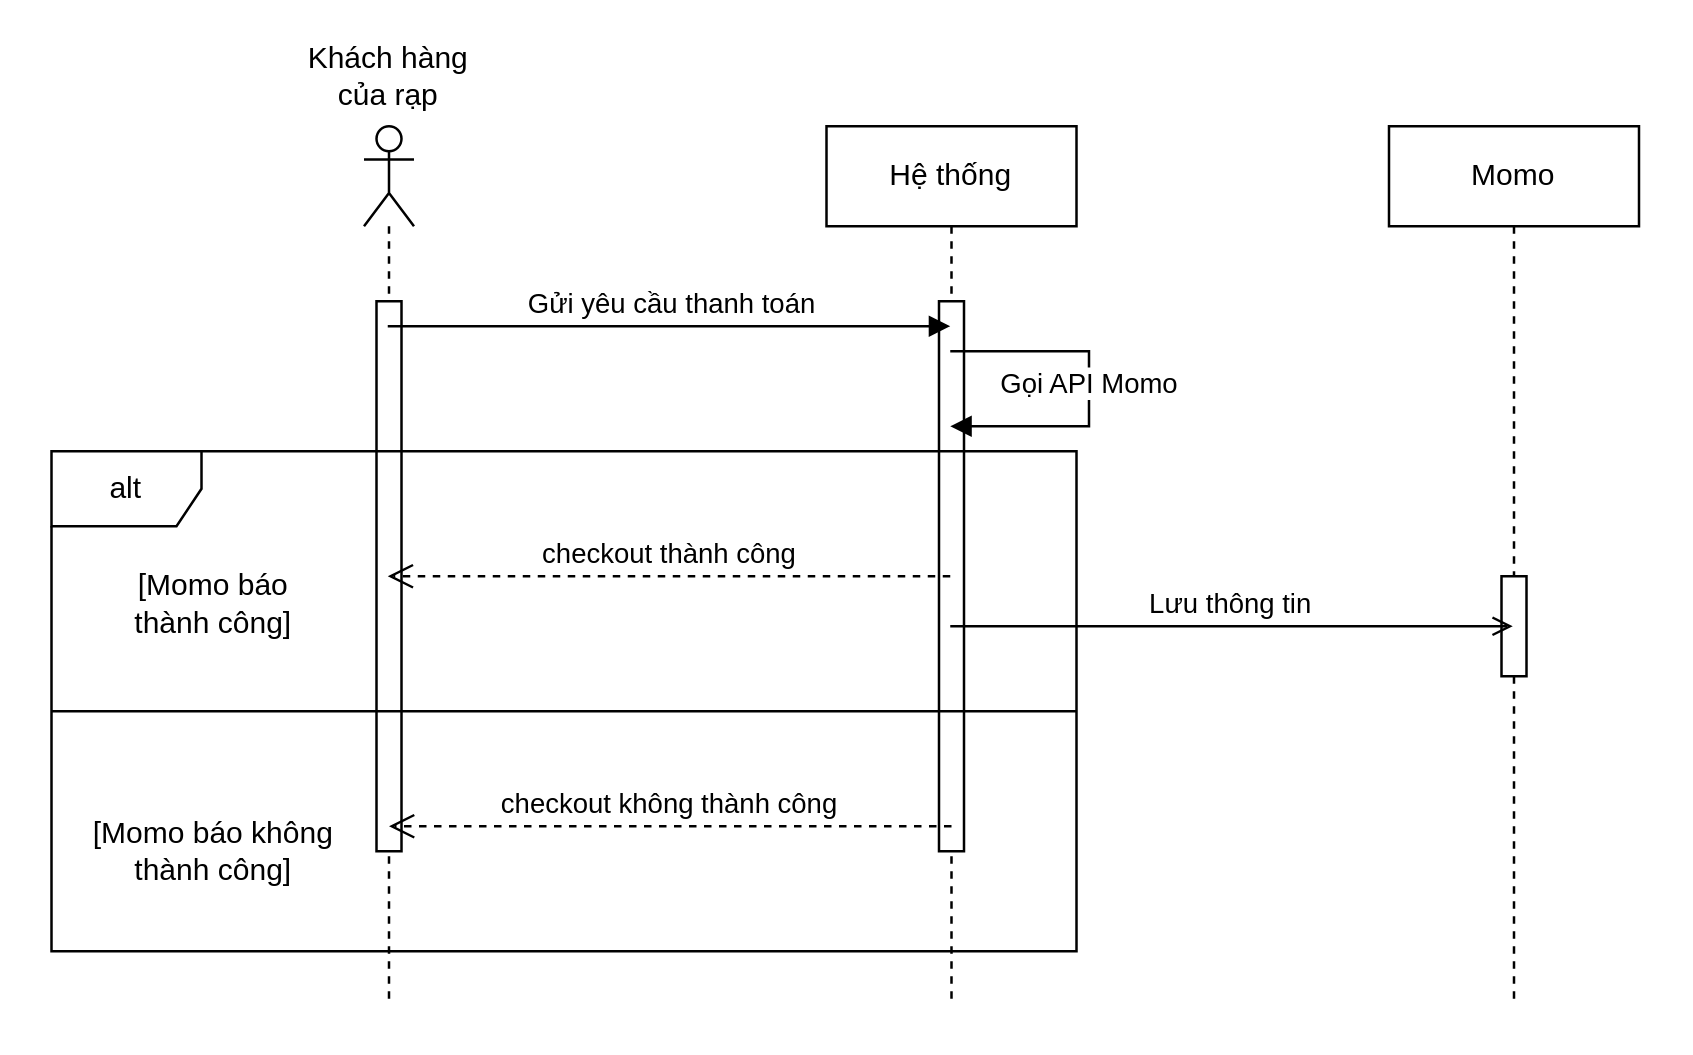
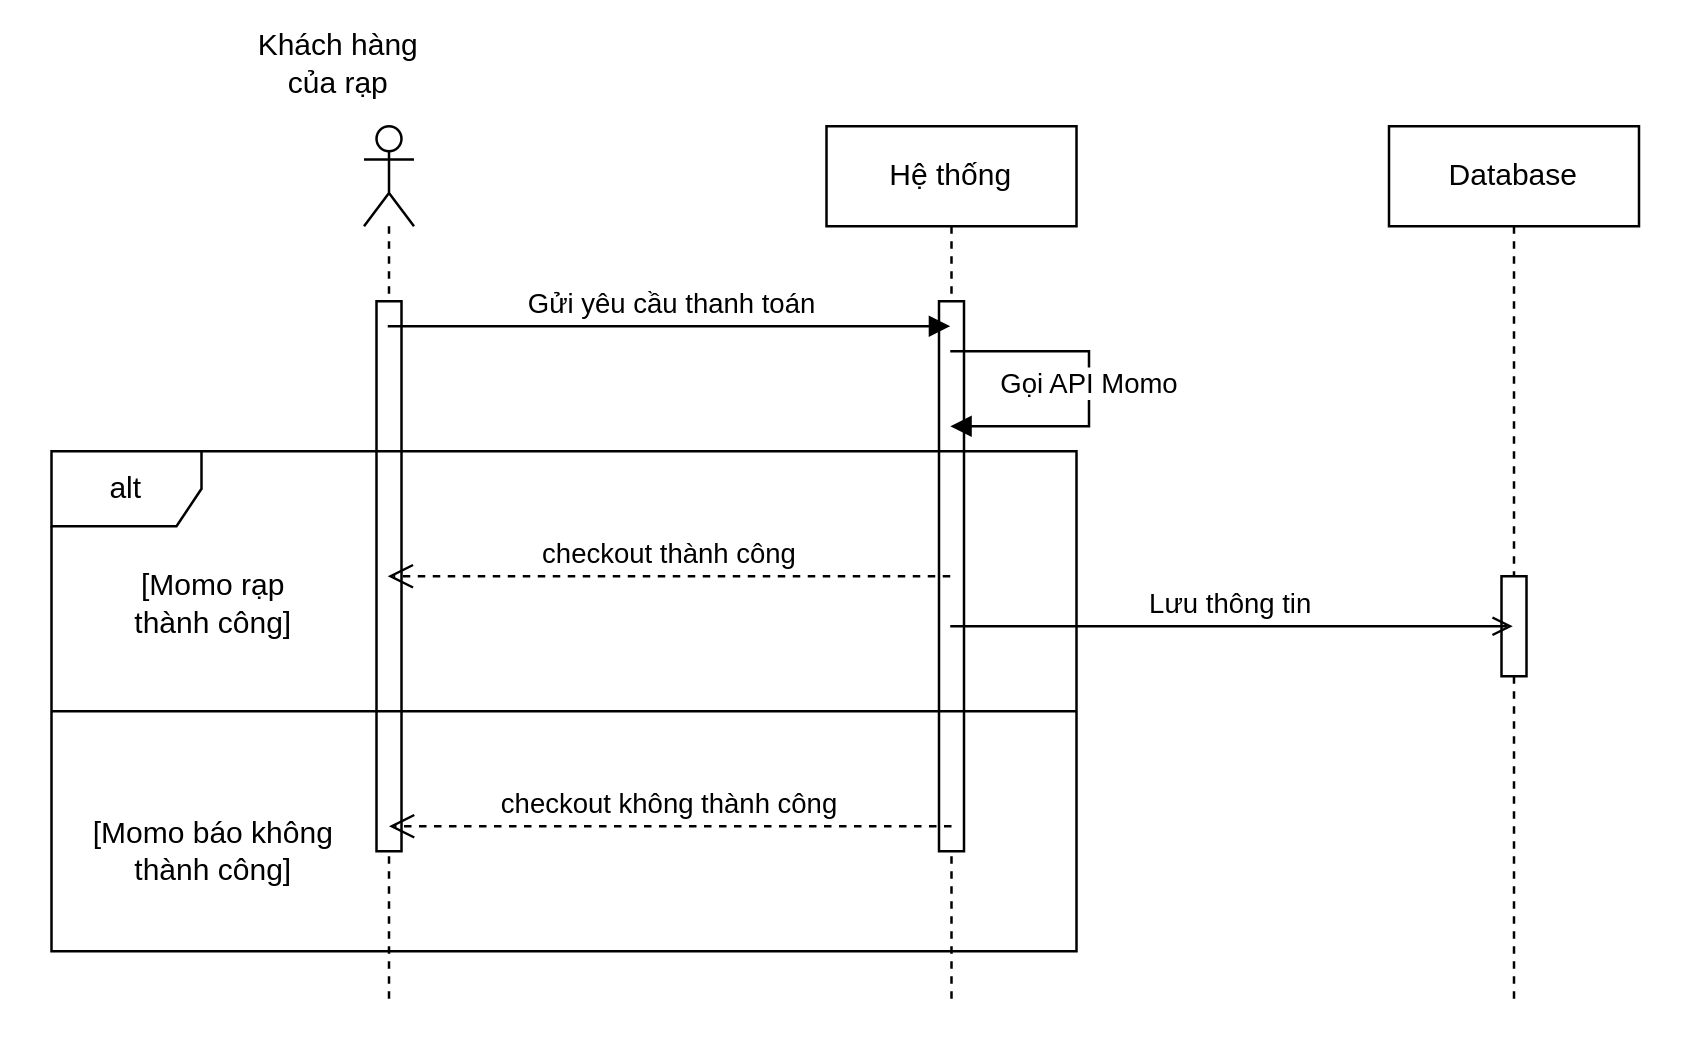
(389, 76) -> (339, 64)
(1514, 176) -> (1514, 176)
(214, 604) -> (214, 604)
